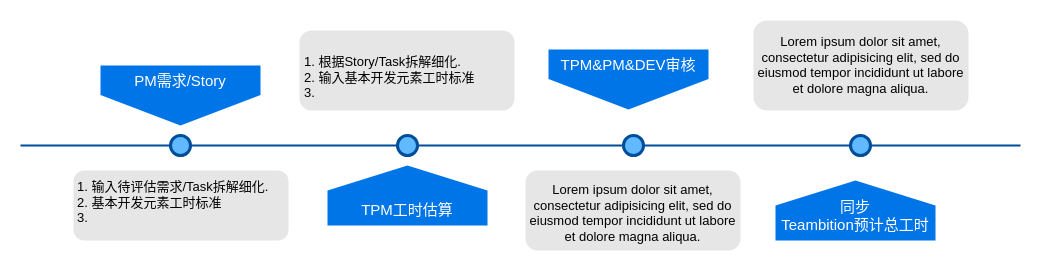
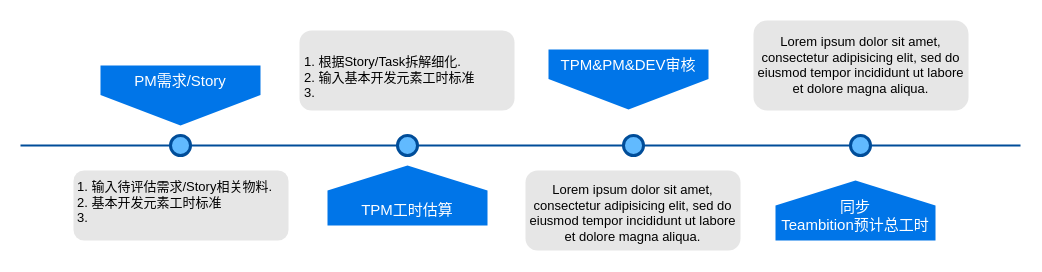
(177, 203) -> (180, 203)
